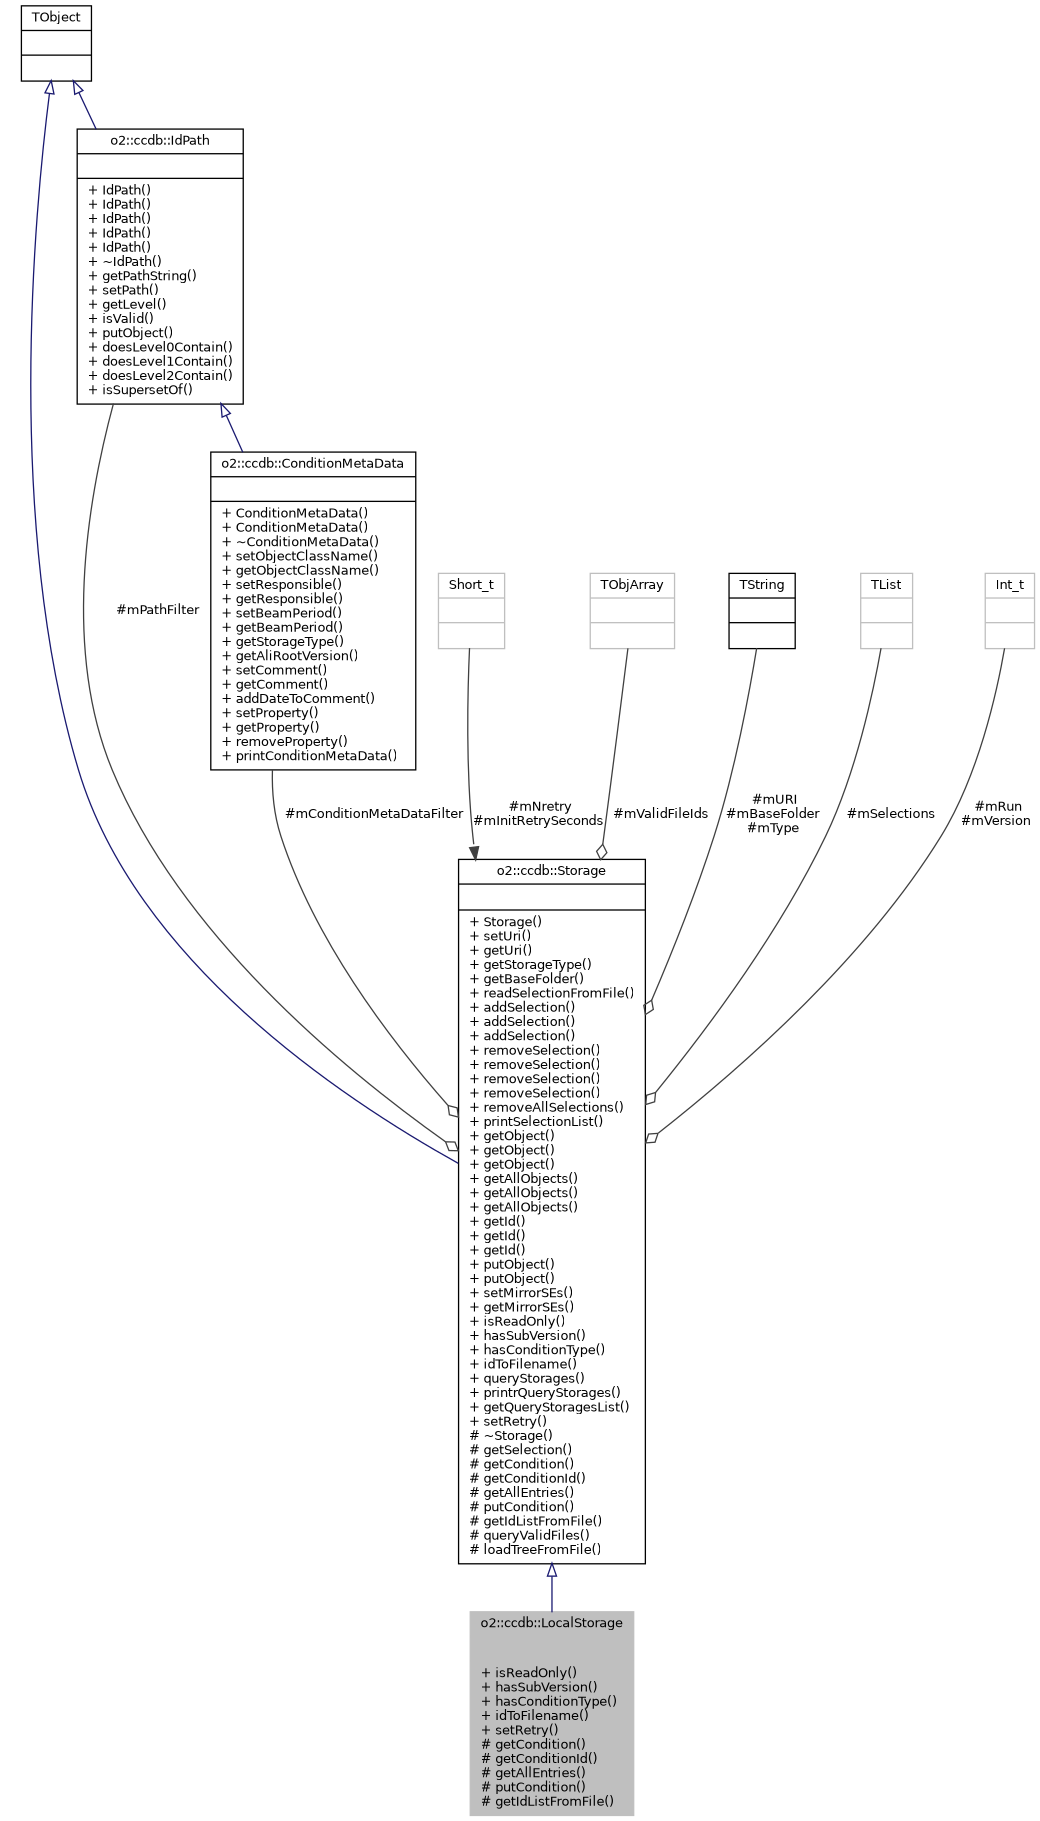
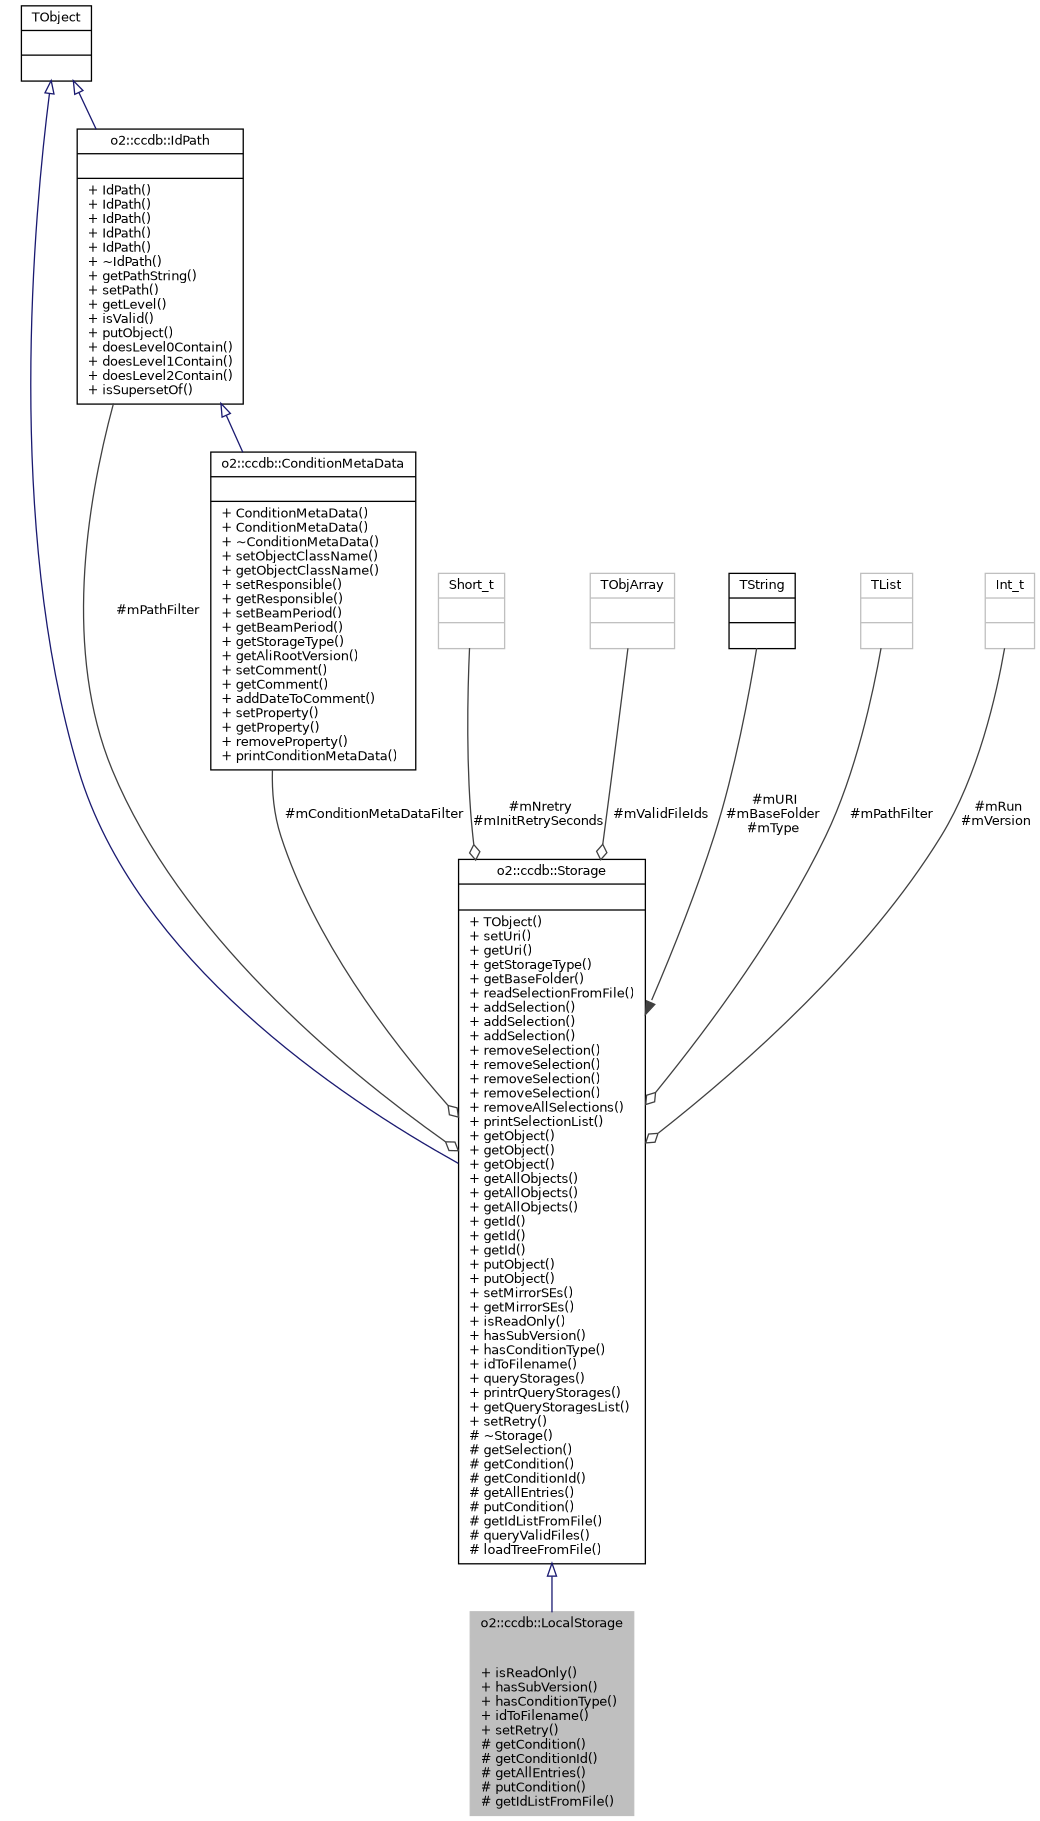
(468, 746) -> (468, 746)
(889, 815) -> (889, 815)
(717, 828) -> (717, 828)
(506, 922) -> (506, 922)
